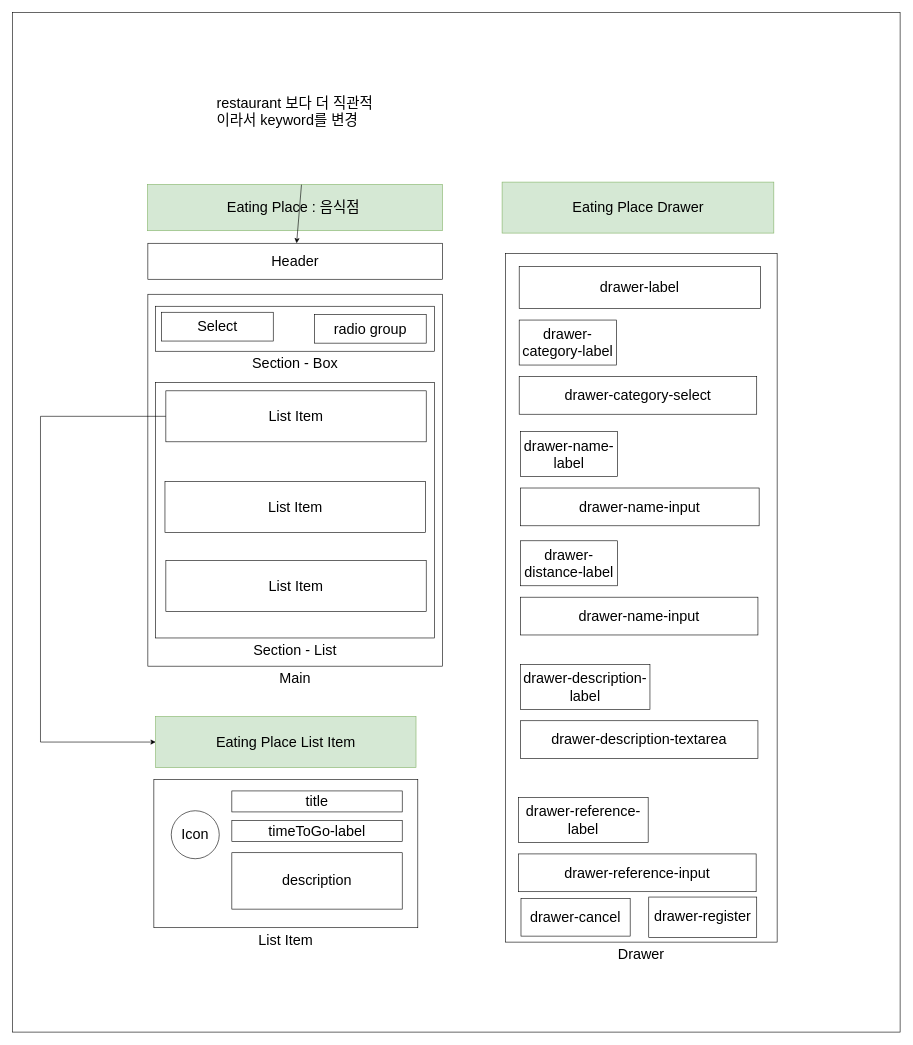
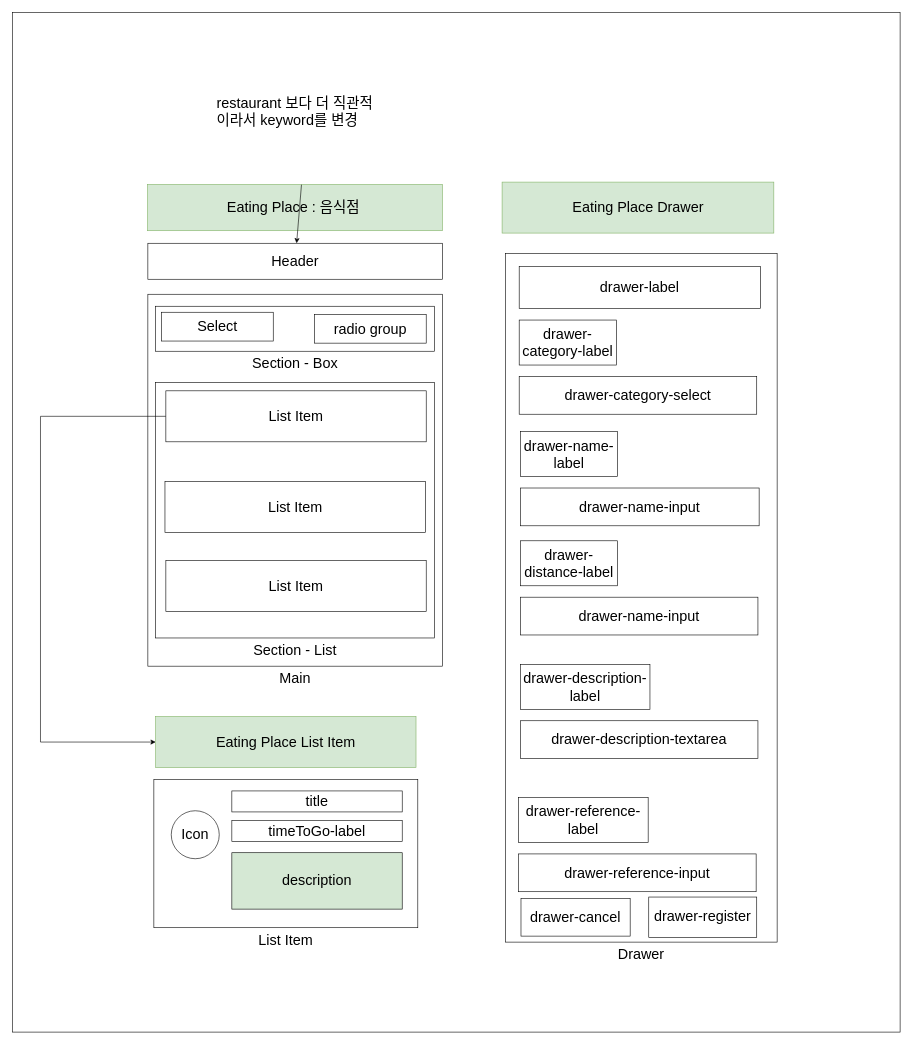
(317, 881) -> (317, 881)
